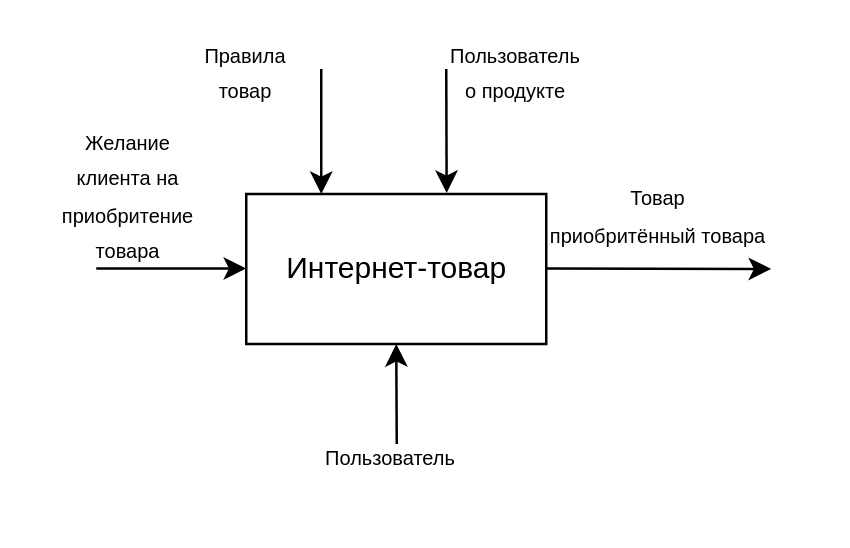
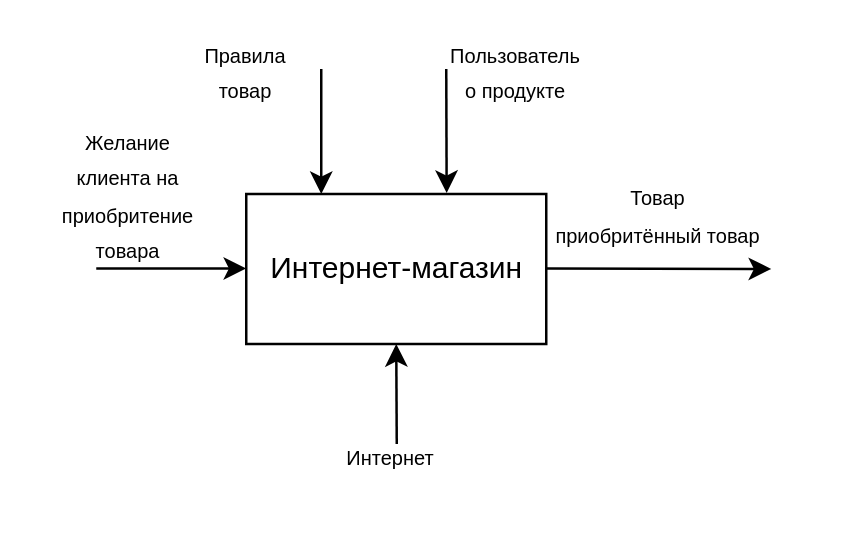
(659, 214) -> (659, 214)
(398, 269) -> (398, 269)
(391, 456) -> (391, 456)
